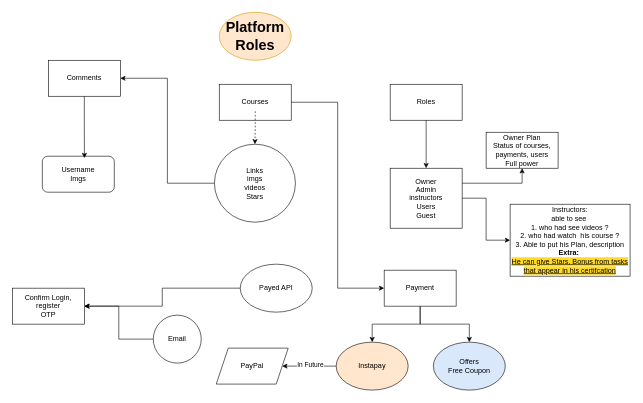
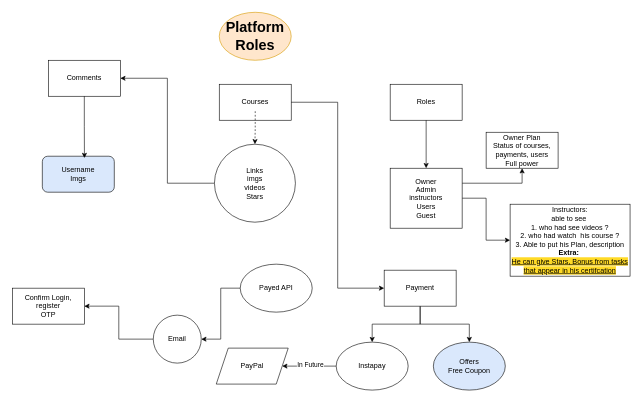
(78, 174) -> (78, 174)
(162, 288) -> (221, 339)
(372, 366) -> (372, 366)
